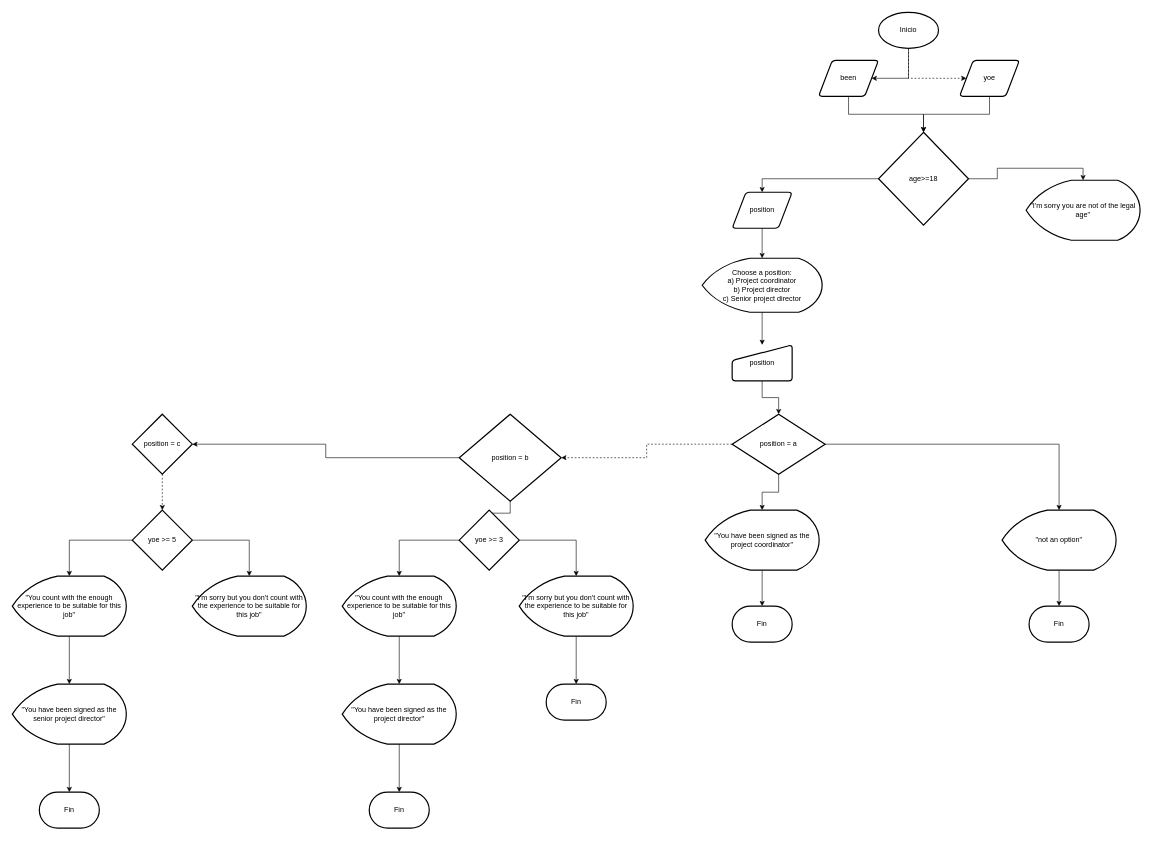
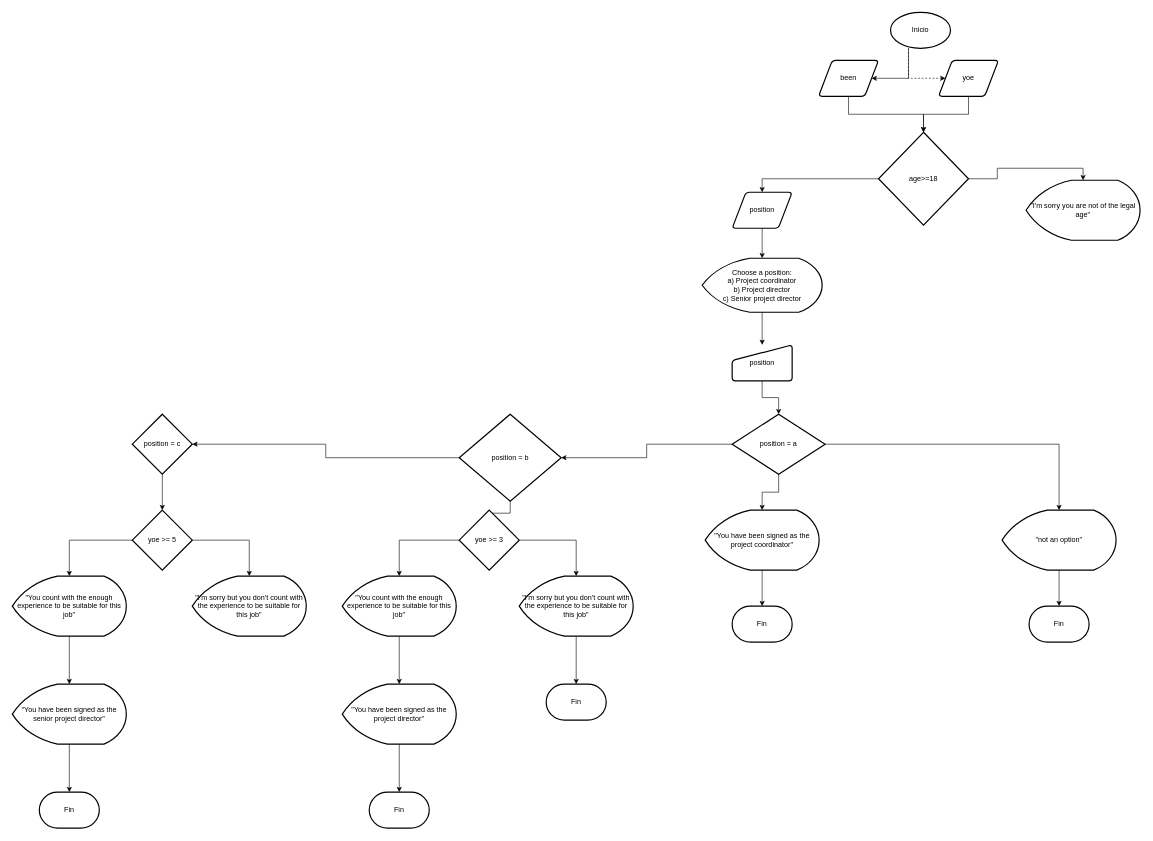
(909, 30) -> (921, 30)
(990, 78) -> (969, 78)
(647, 449) -> (647, 449)
(162, 490) -> (162, 490)
